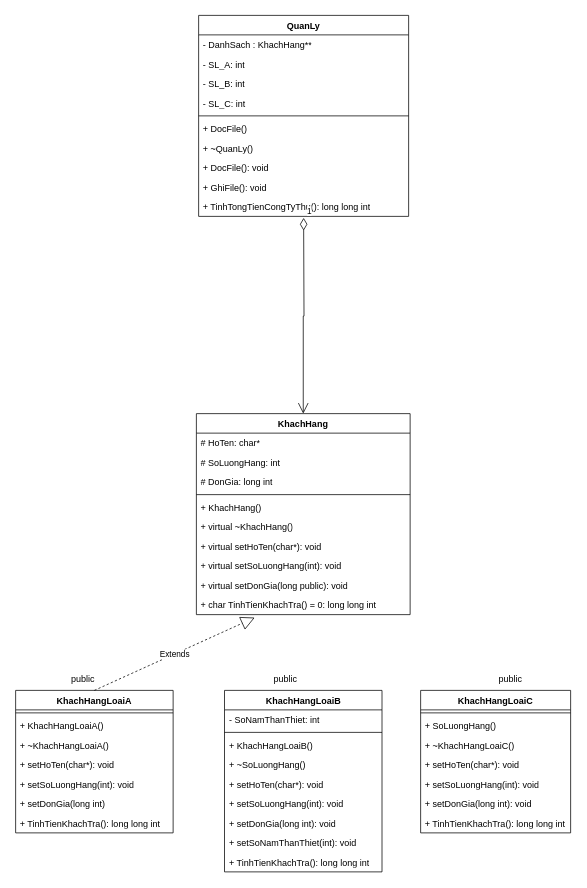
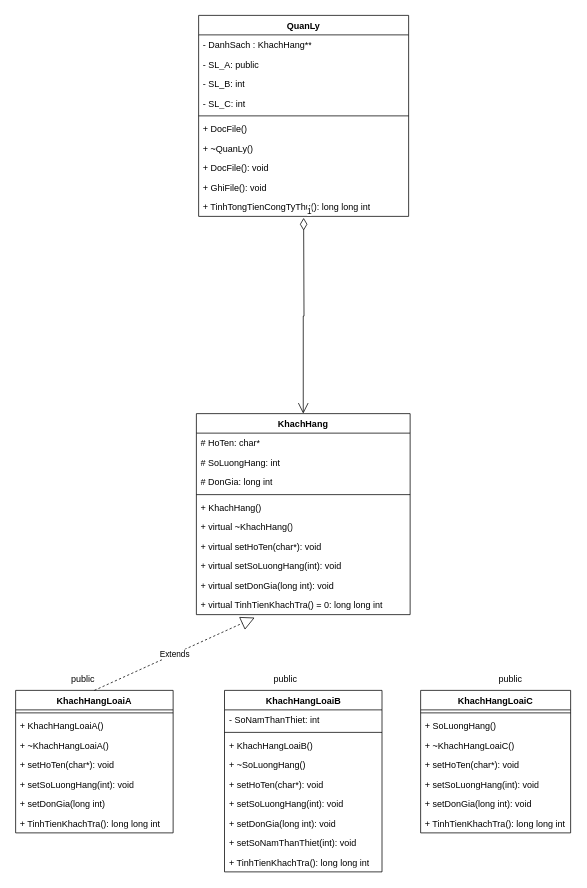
(226, 65) -> (232, 65)
(282, 586) -> (276, 586)
(296, 606) -> (302, 606)
